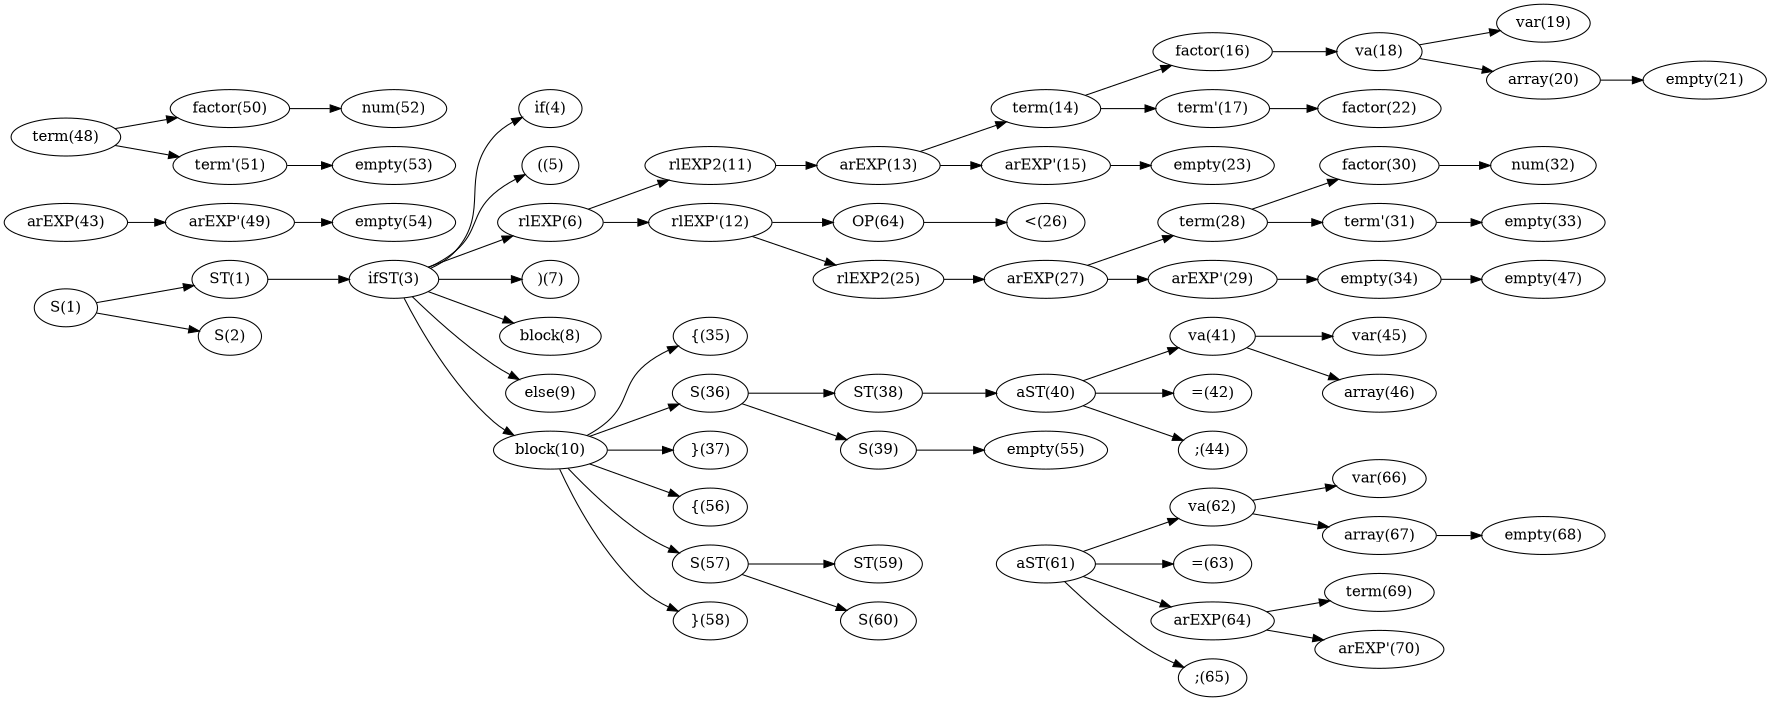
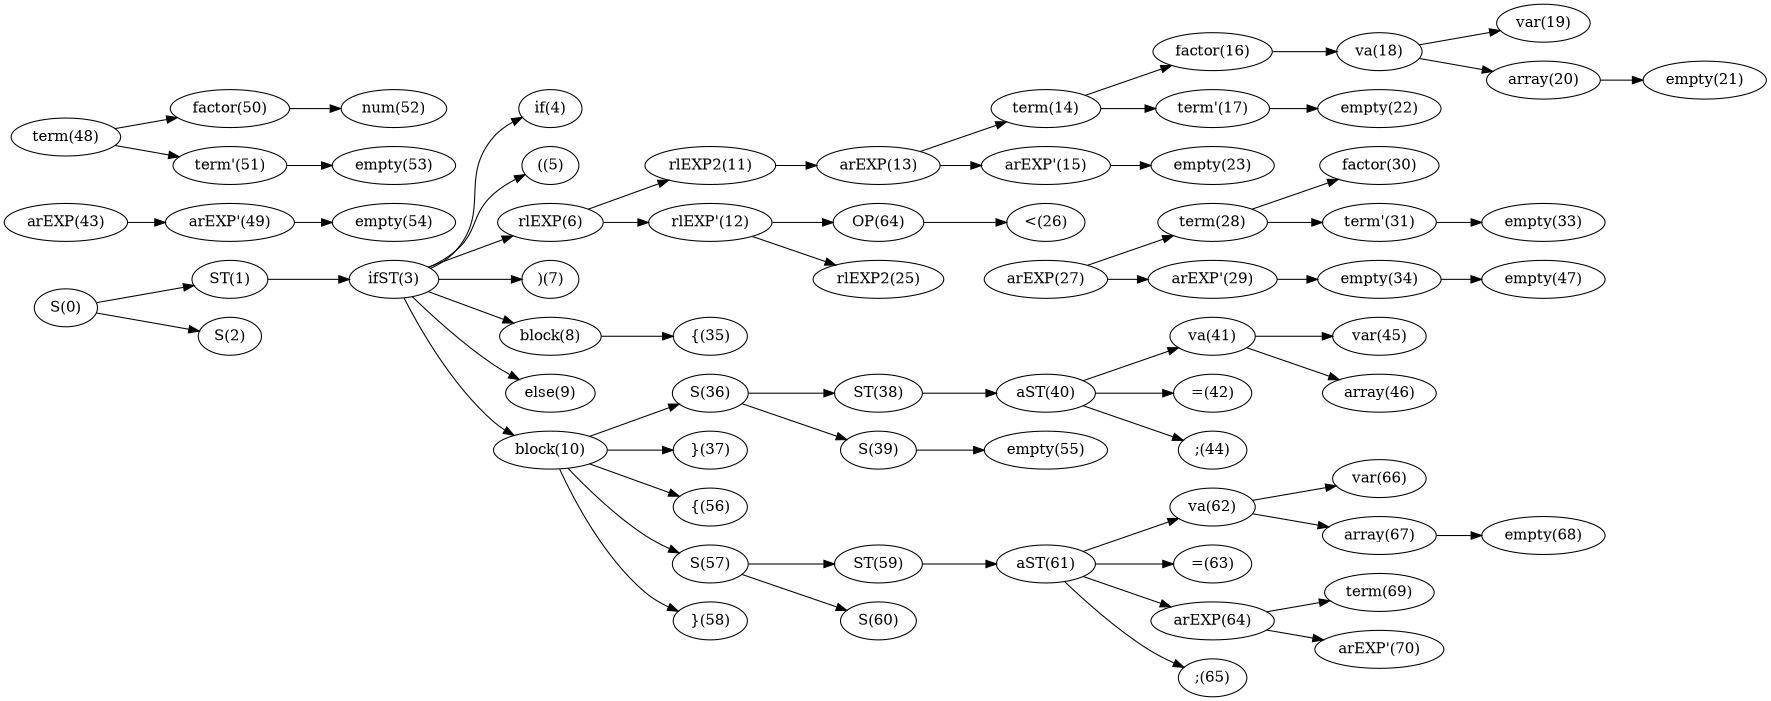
(1379, 109) -> (1379, 109)
(1543, 166) -> none
(959, 279) -> none
(66, 308) -> (66, 308)
(627, 392) -> (632, 336)
none -> (954, 564)
